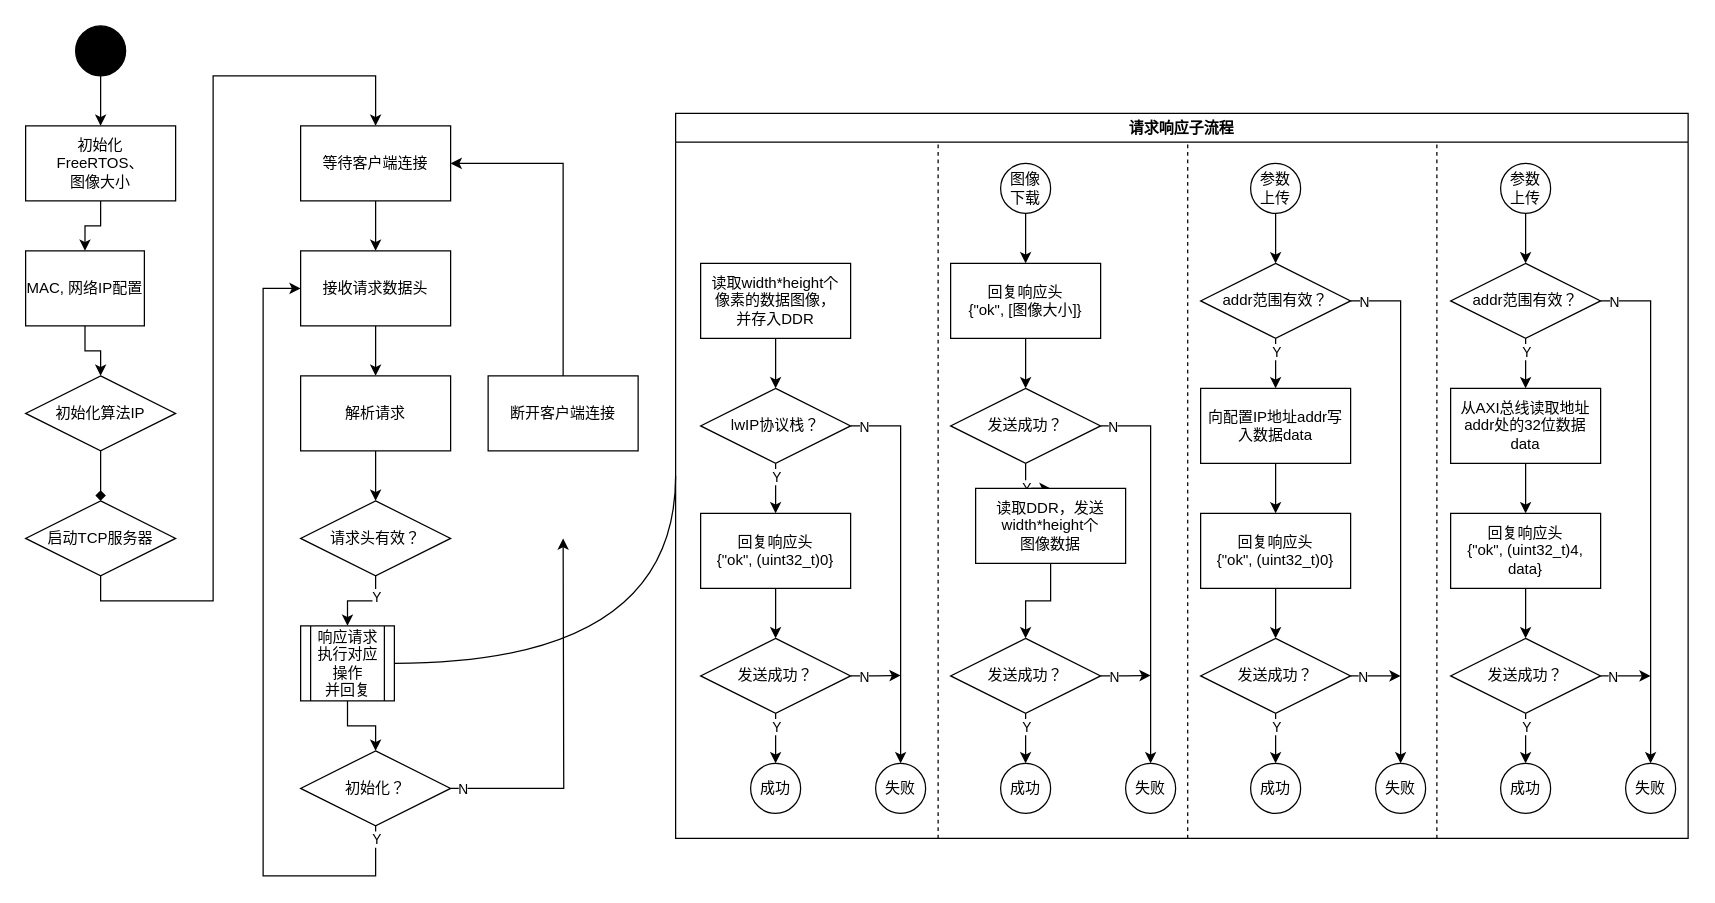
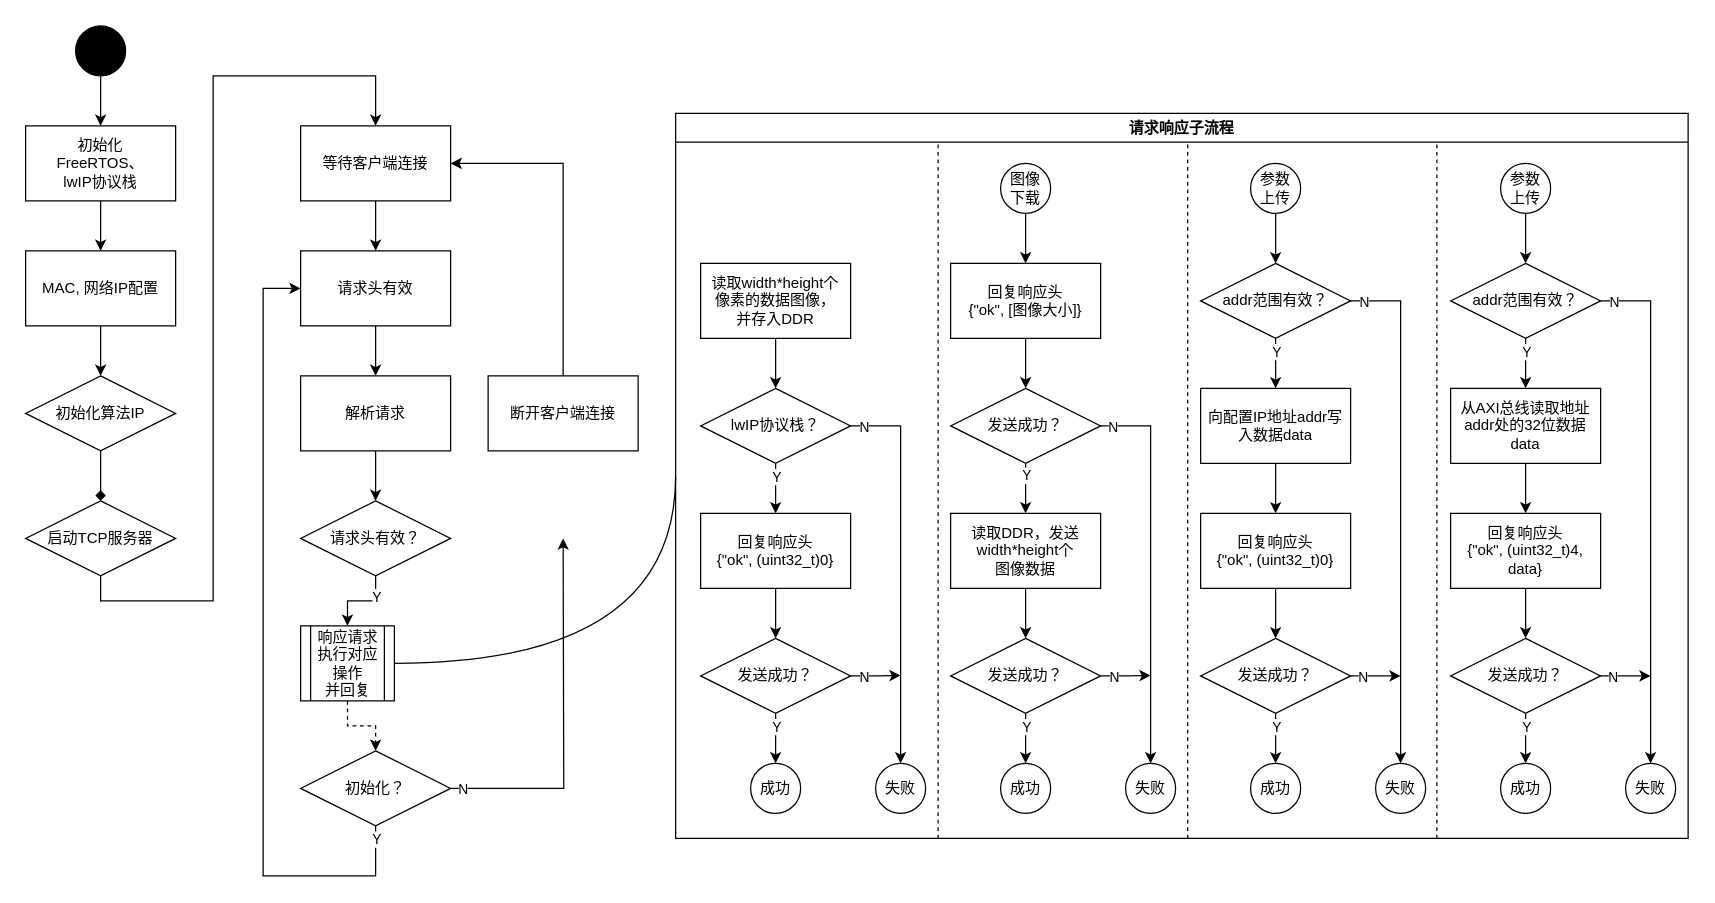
(101, 163) -> (101, 163)
(85, 288) -> (101, 288)
(376, 288) -> (376, 288)
(1051, 526) -> (1026, 551)
(358, 726) -> (358, 726)
